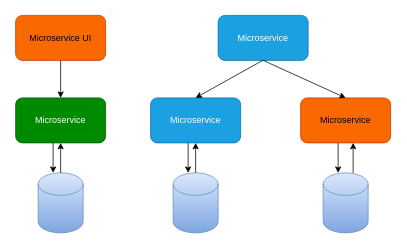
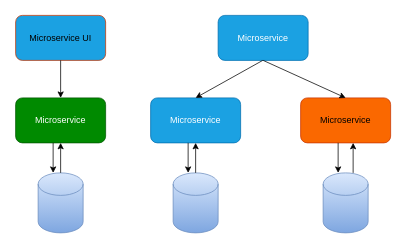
(60, 38) -> (60, 38)
